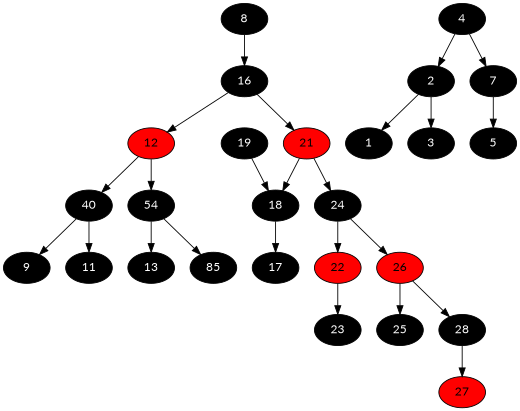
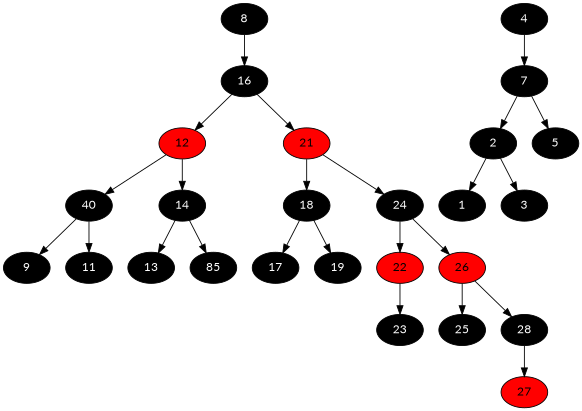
(449, 46) -> (511, 108)
(258, 171) -> (320, 233)
(151, 206) -> (182, 206)
